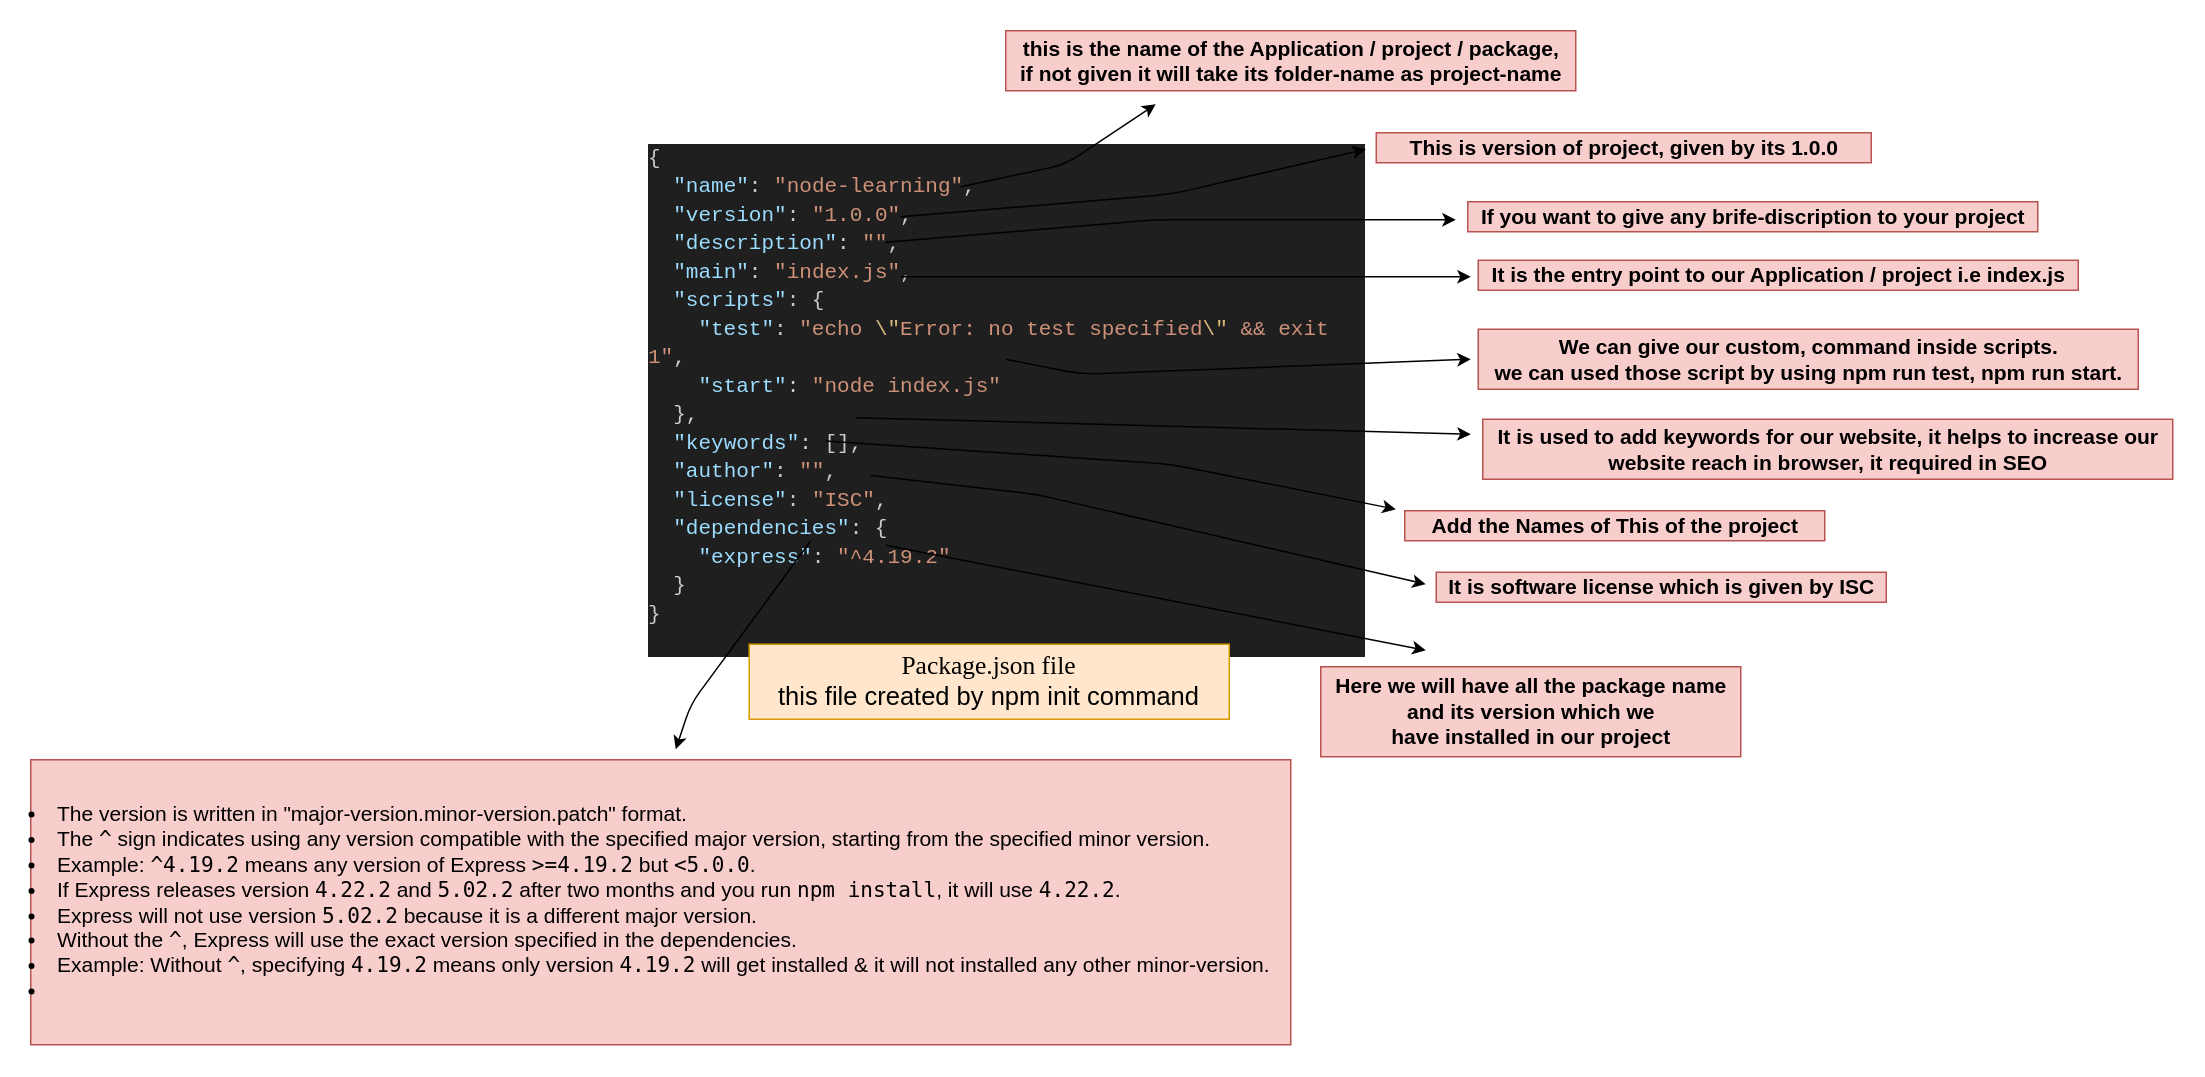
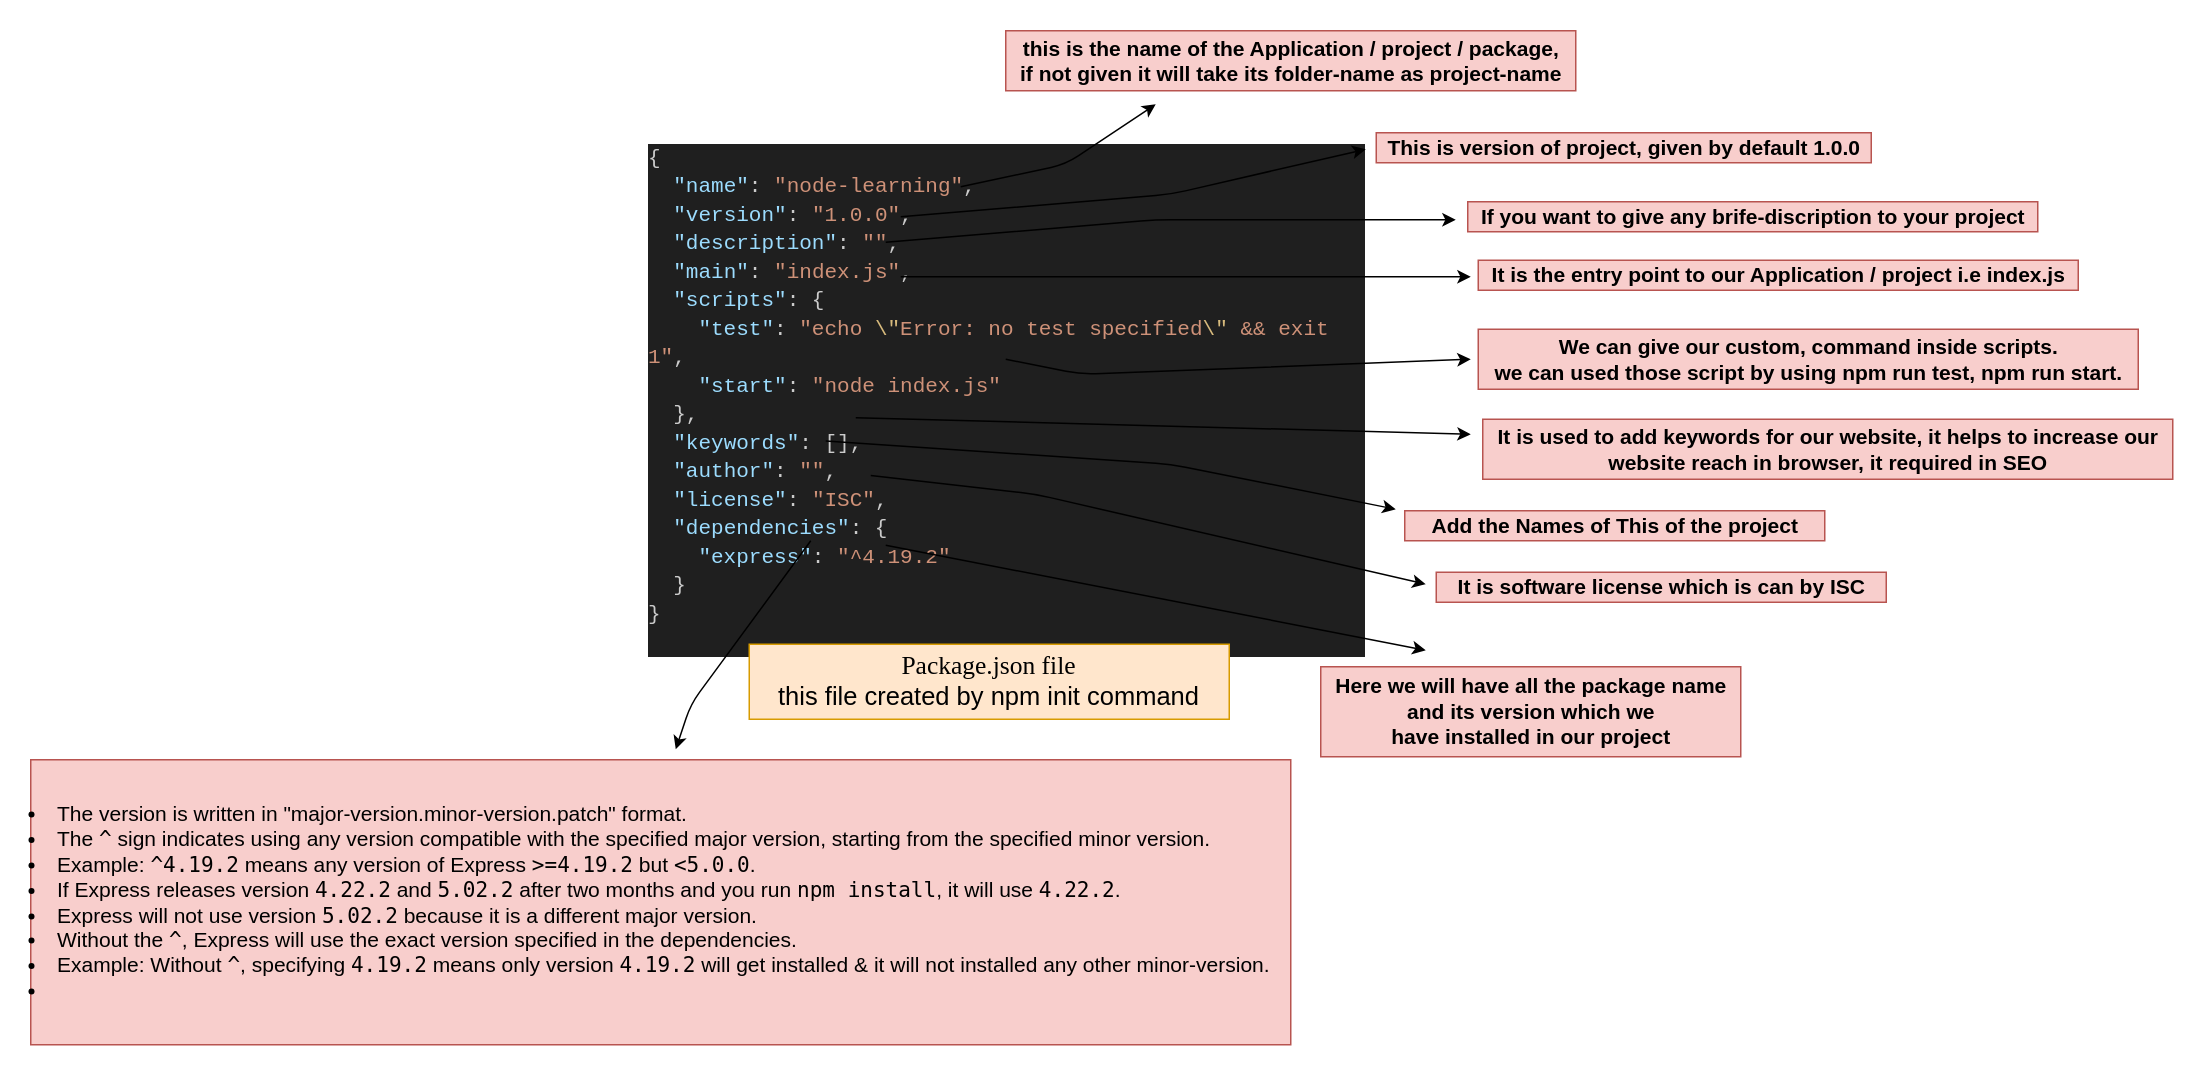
(1625, 148) -> (1625, 148)
(1662, 587) -> (1662, 587)
